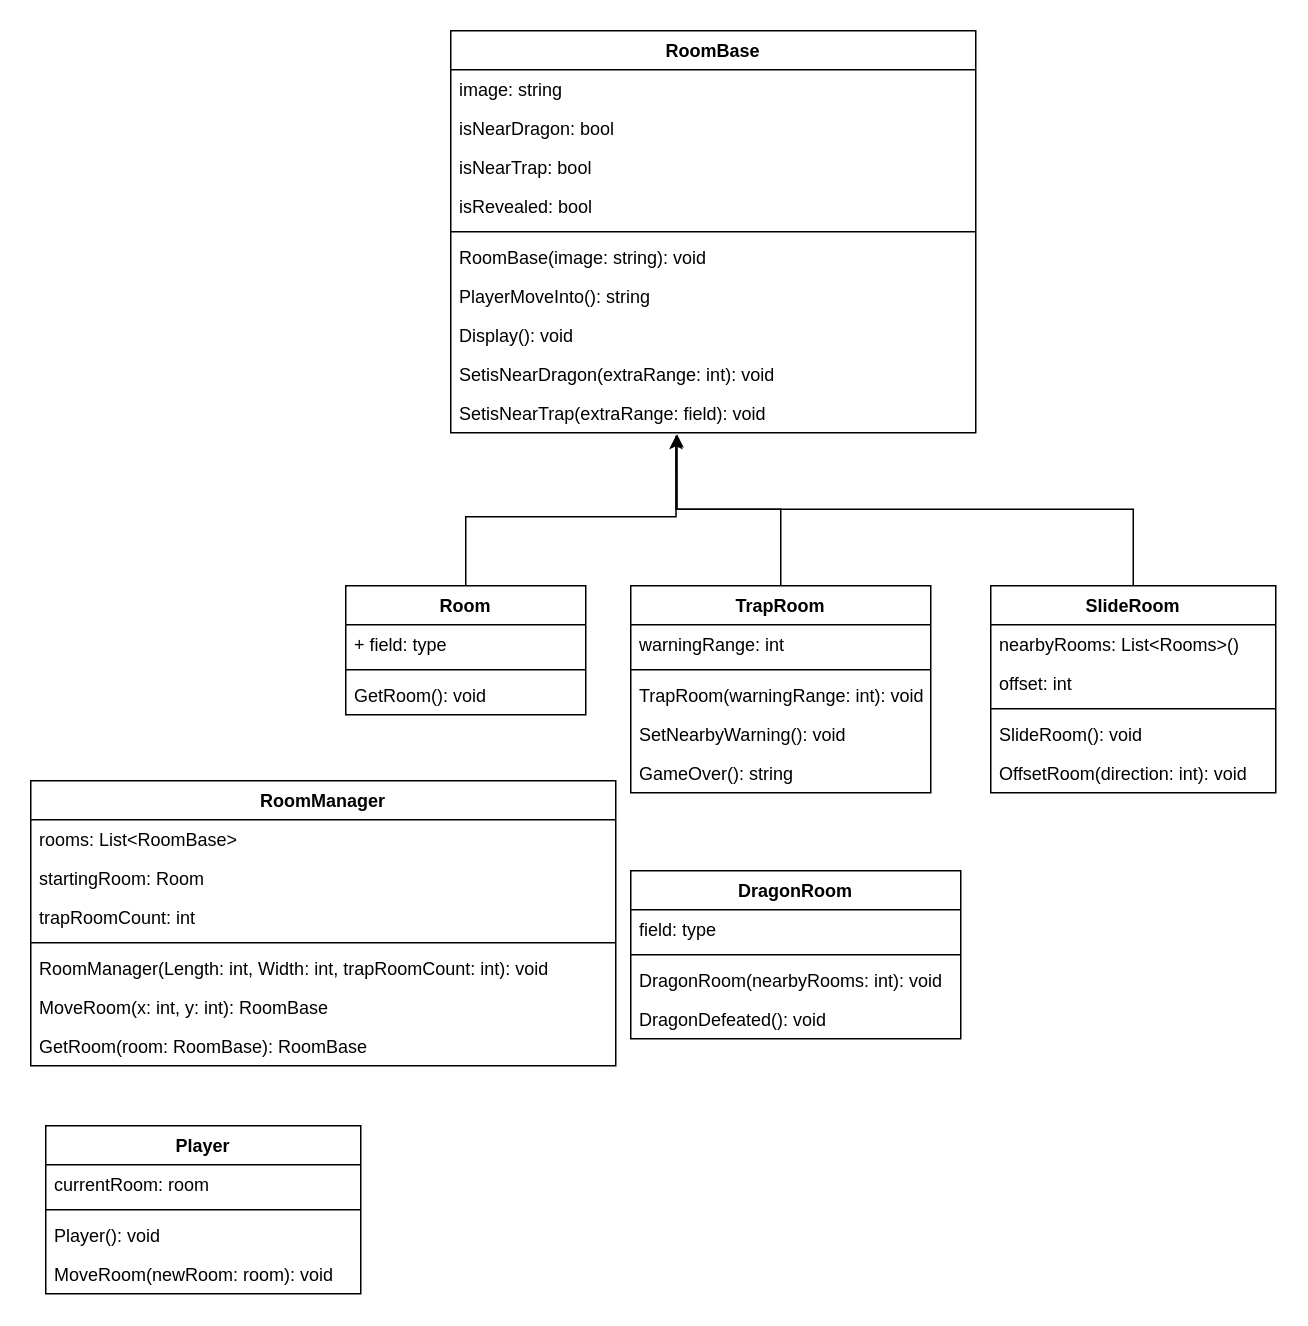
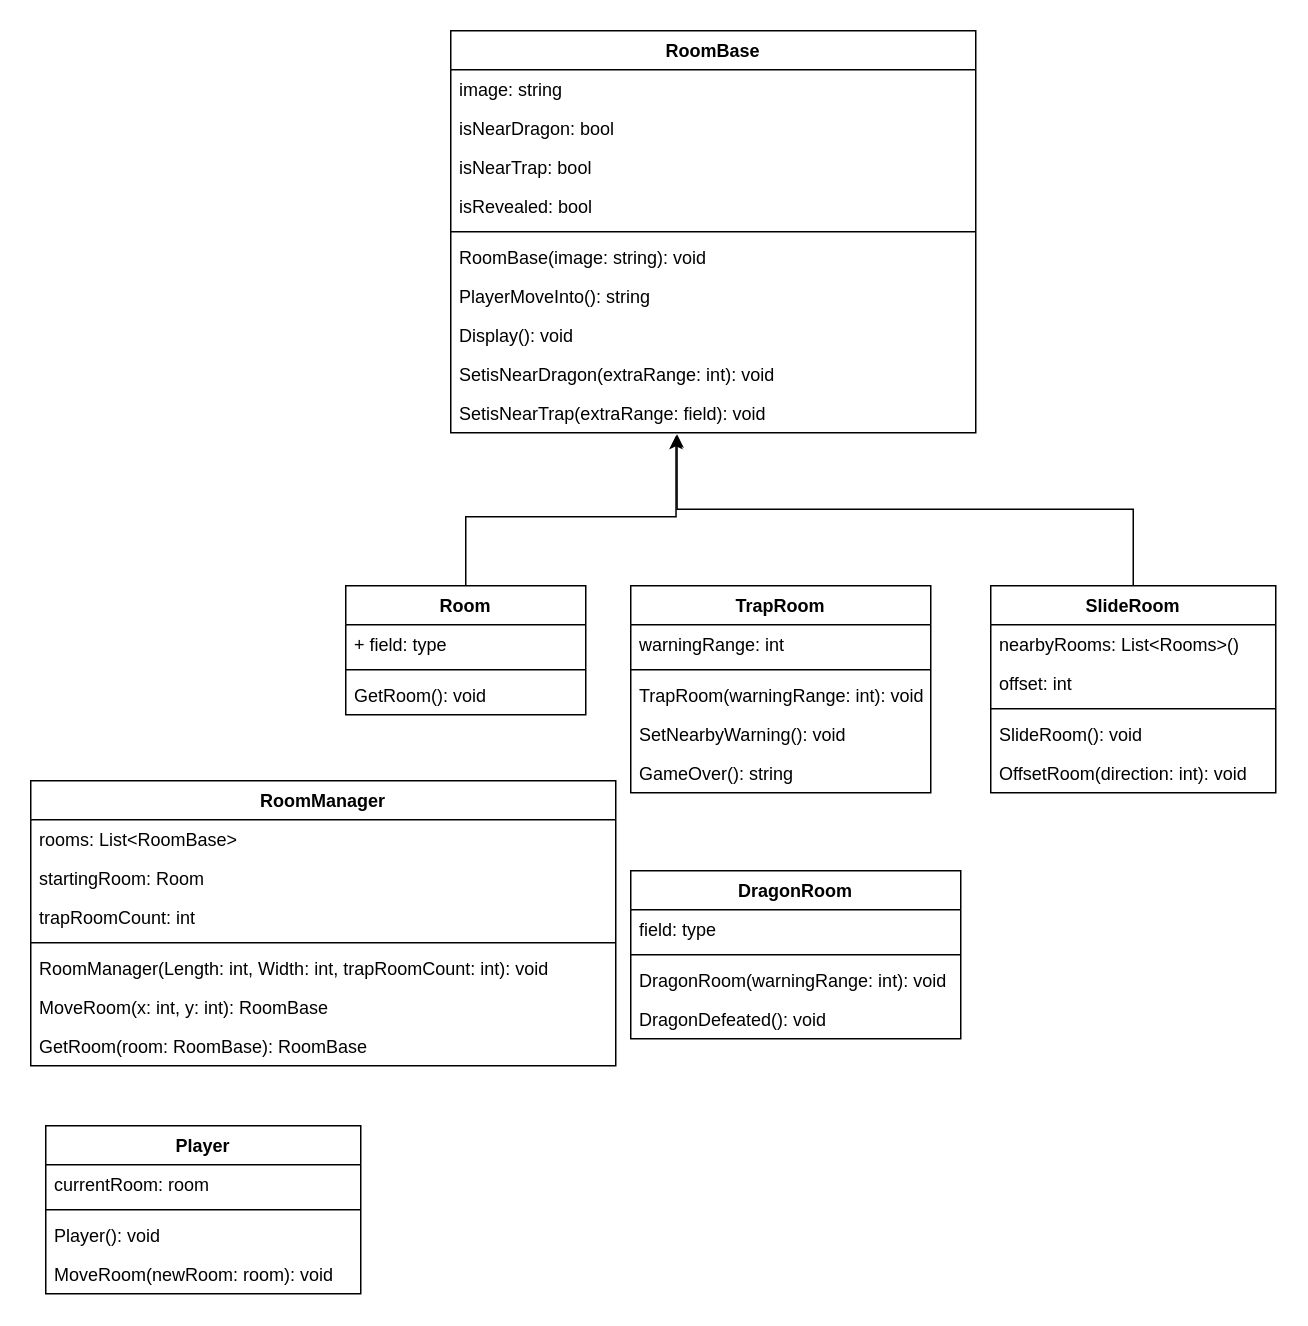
(676, 437) -> (676, 511)
(781, 549) -> none
(796, 981) -> (799, 981)
